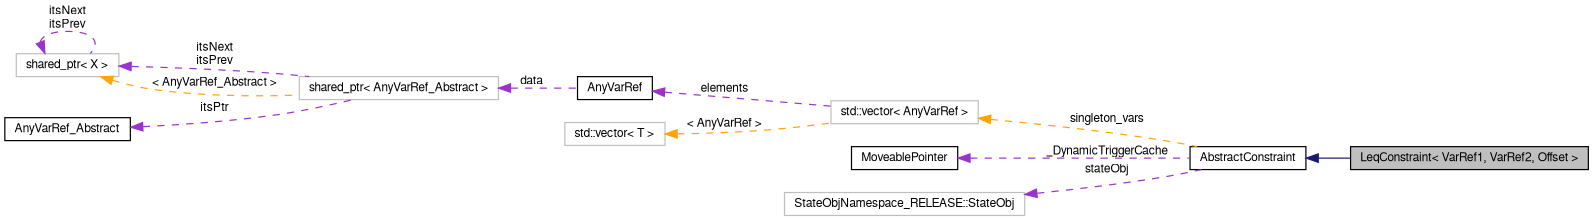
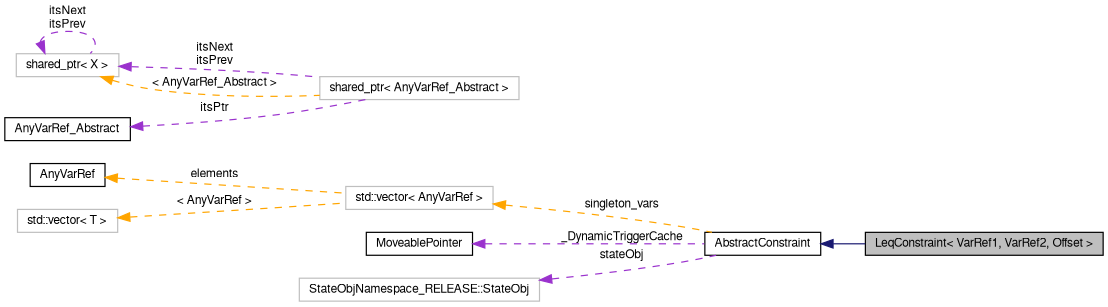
(544, 88) -> none
(748, 99) -> (232, 186)
